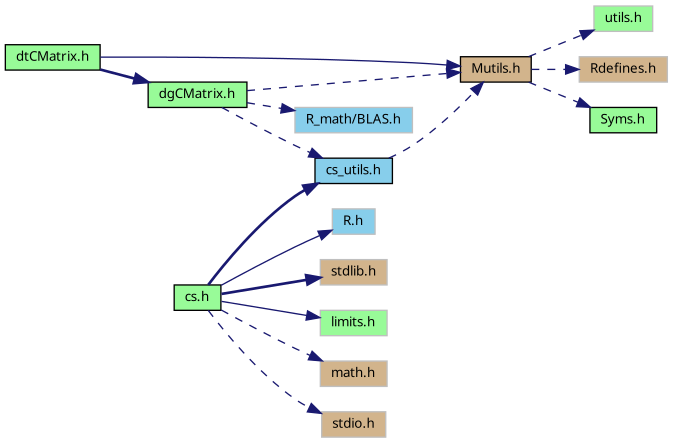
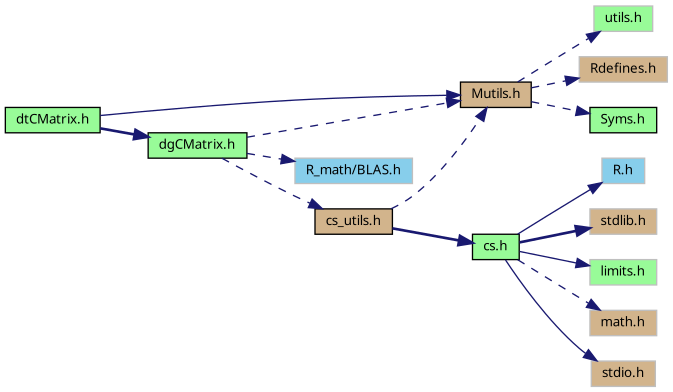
(354, 171) -> (354, 222)
(253, 233) -> (426, 234)
(254, 364) -> (542, 310)
